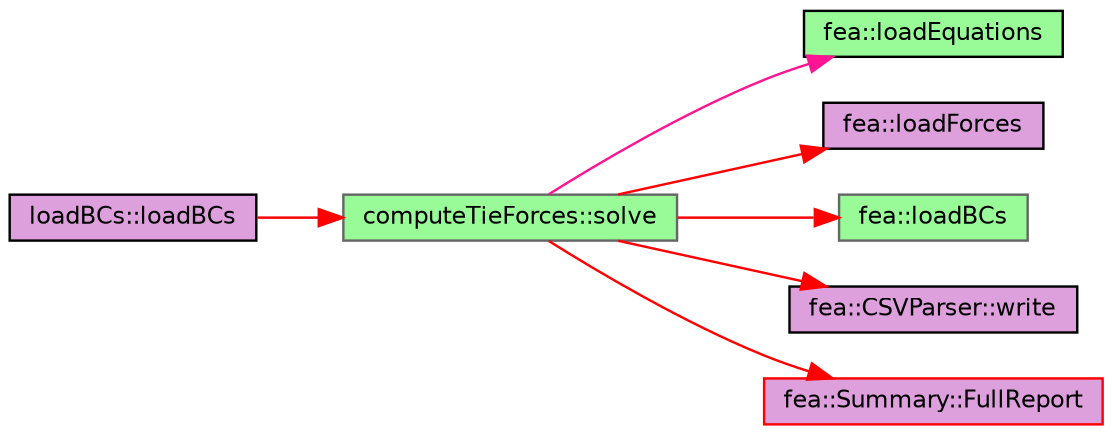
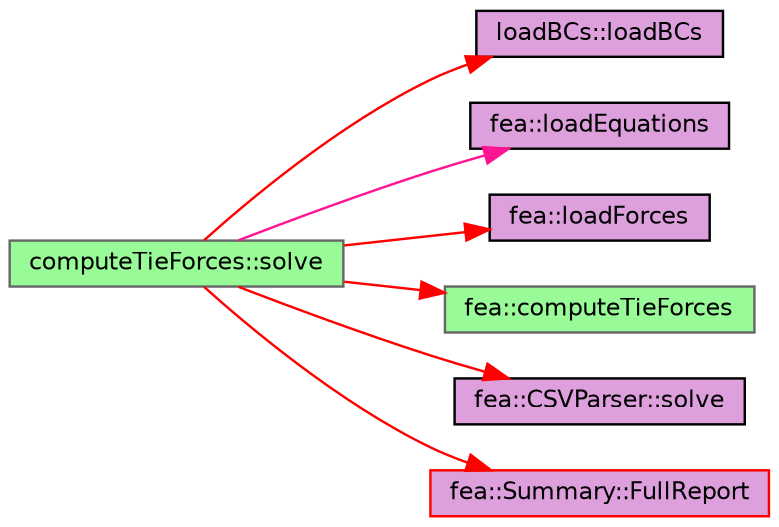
(933, 34) -> (600, 126)
(288, 218) -> (328, 141)
(933, 218) -> (600, 310)
(933, 310) -> (600, 401)
